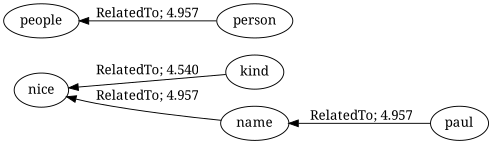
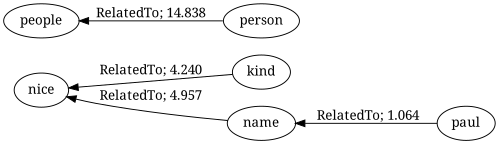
(148, 14) -> (151, 14)
(148, 71) -> (151, 71)
(362, 116) -> (368, 116)
